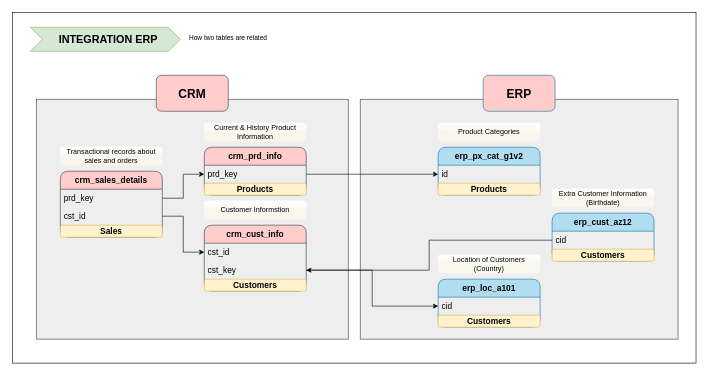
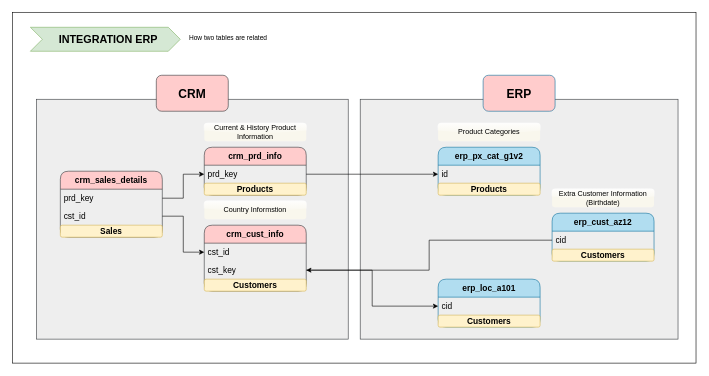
(111, 156) -> none
(255, 210) -> (255, 210)
(489, 264) -> none
